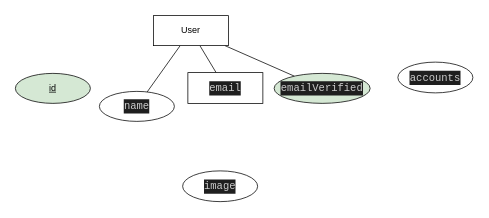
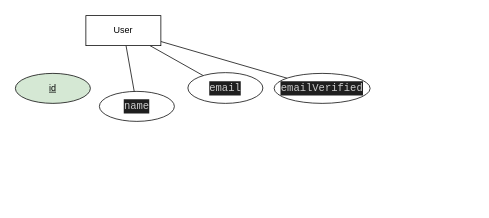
(191, 30) -> (123, 30)
(435, 77) -> none
(225, 88) -> (225, 88)
(322, 88) -> (322, 88)
(220, 186) -> none
